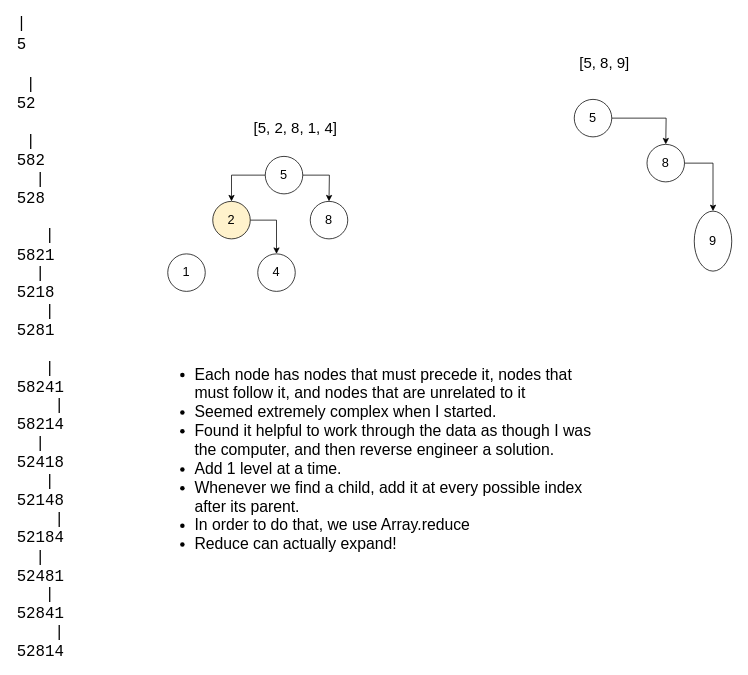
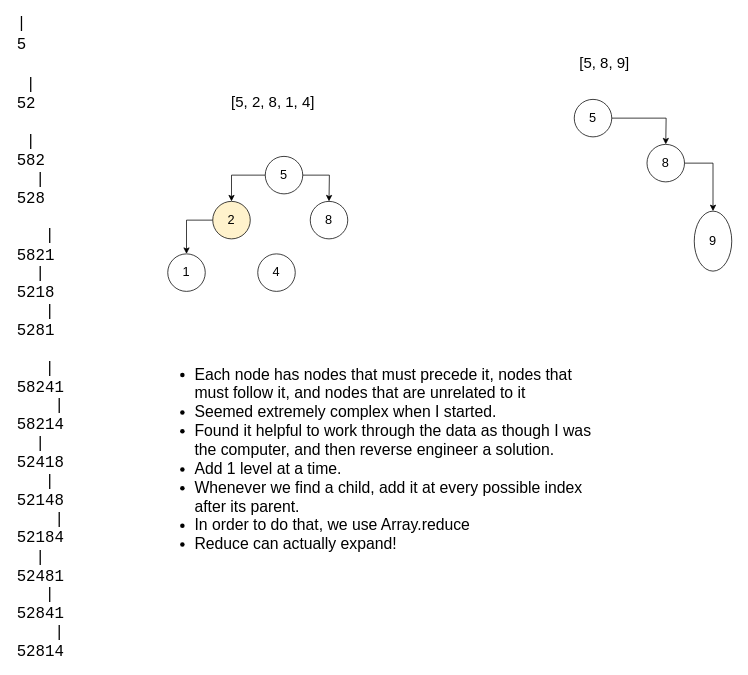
(296, 127) -> (273, 101)
(276, 234) -> (186, 234)
